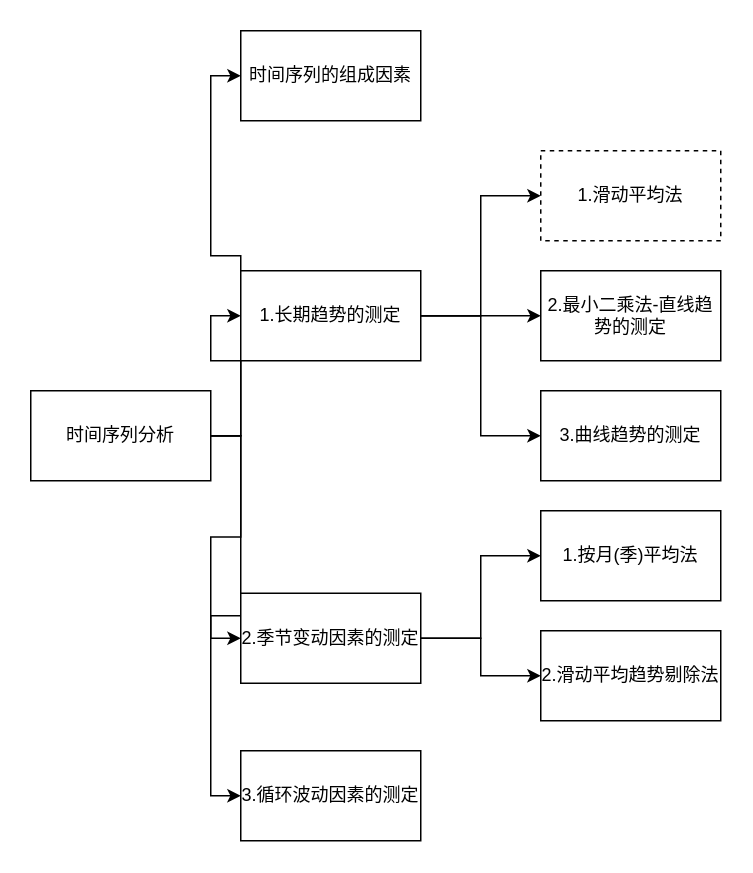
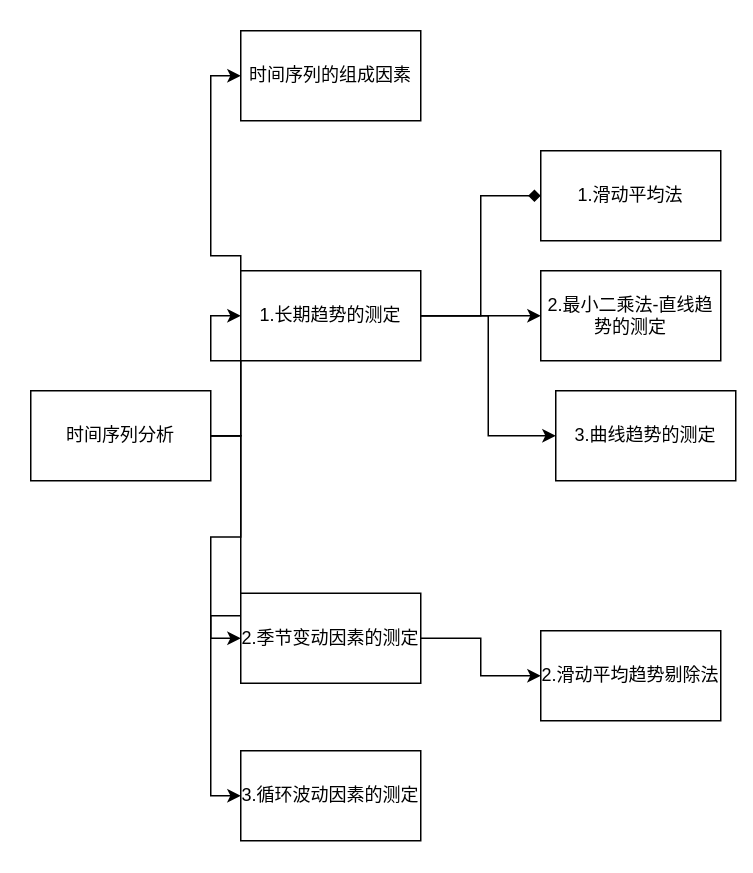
(529, 196) -> (528, 196)
(631, 196) -> (631, 196)
(631, 436) -> (646, 436)
(631, 556) -> none
(481, 572) -> none
